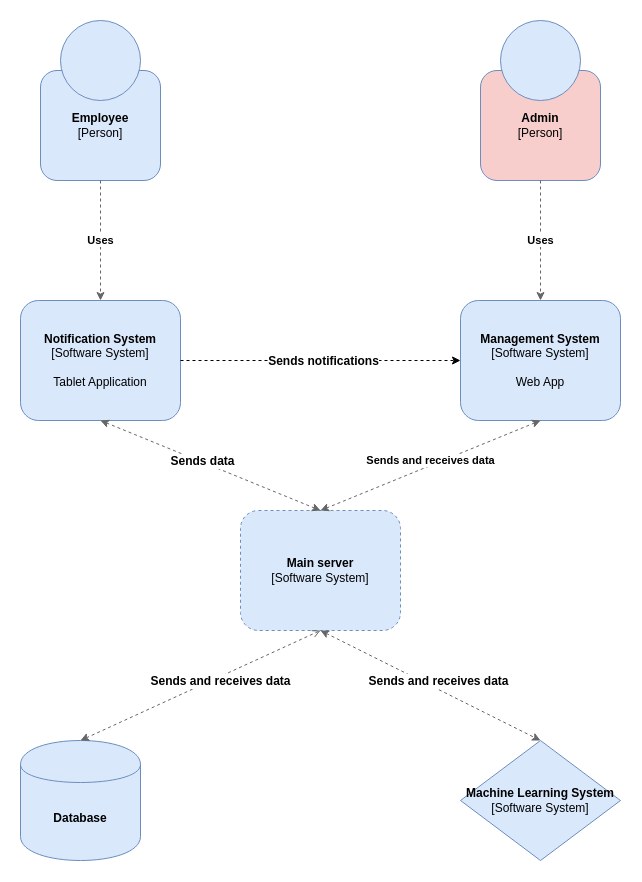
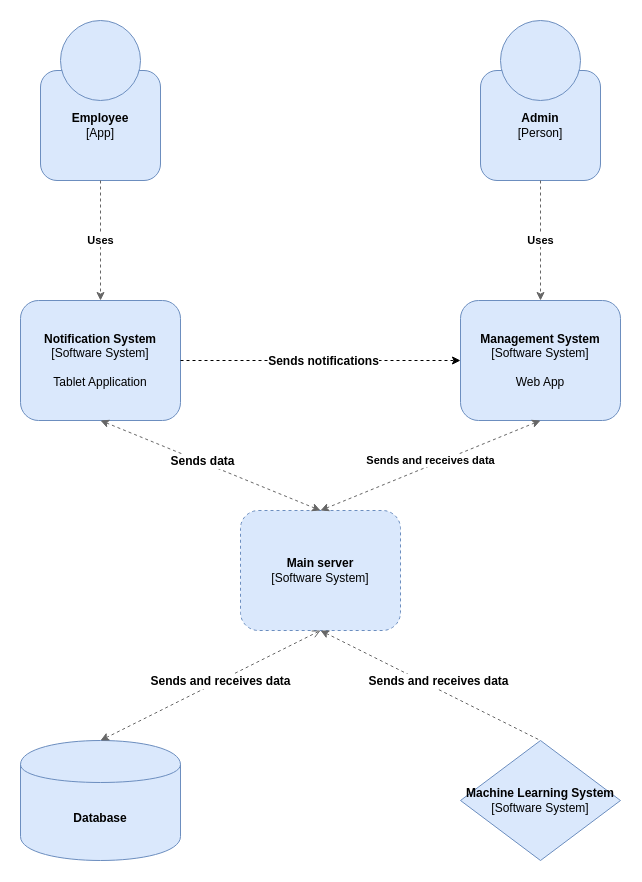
(101, 126) -> (101, 126)
(541, 126) -> (541, 126)
(533, 737) -> (535, 738)
(81, 801) -> (101, 801)
